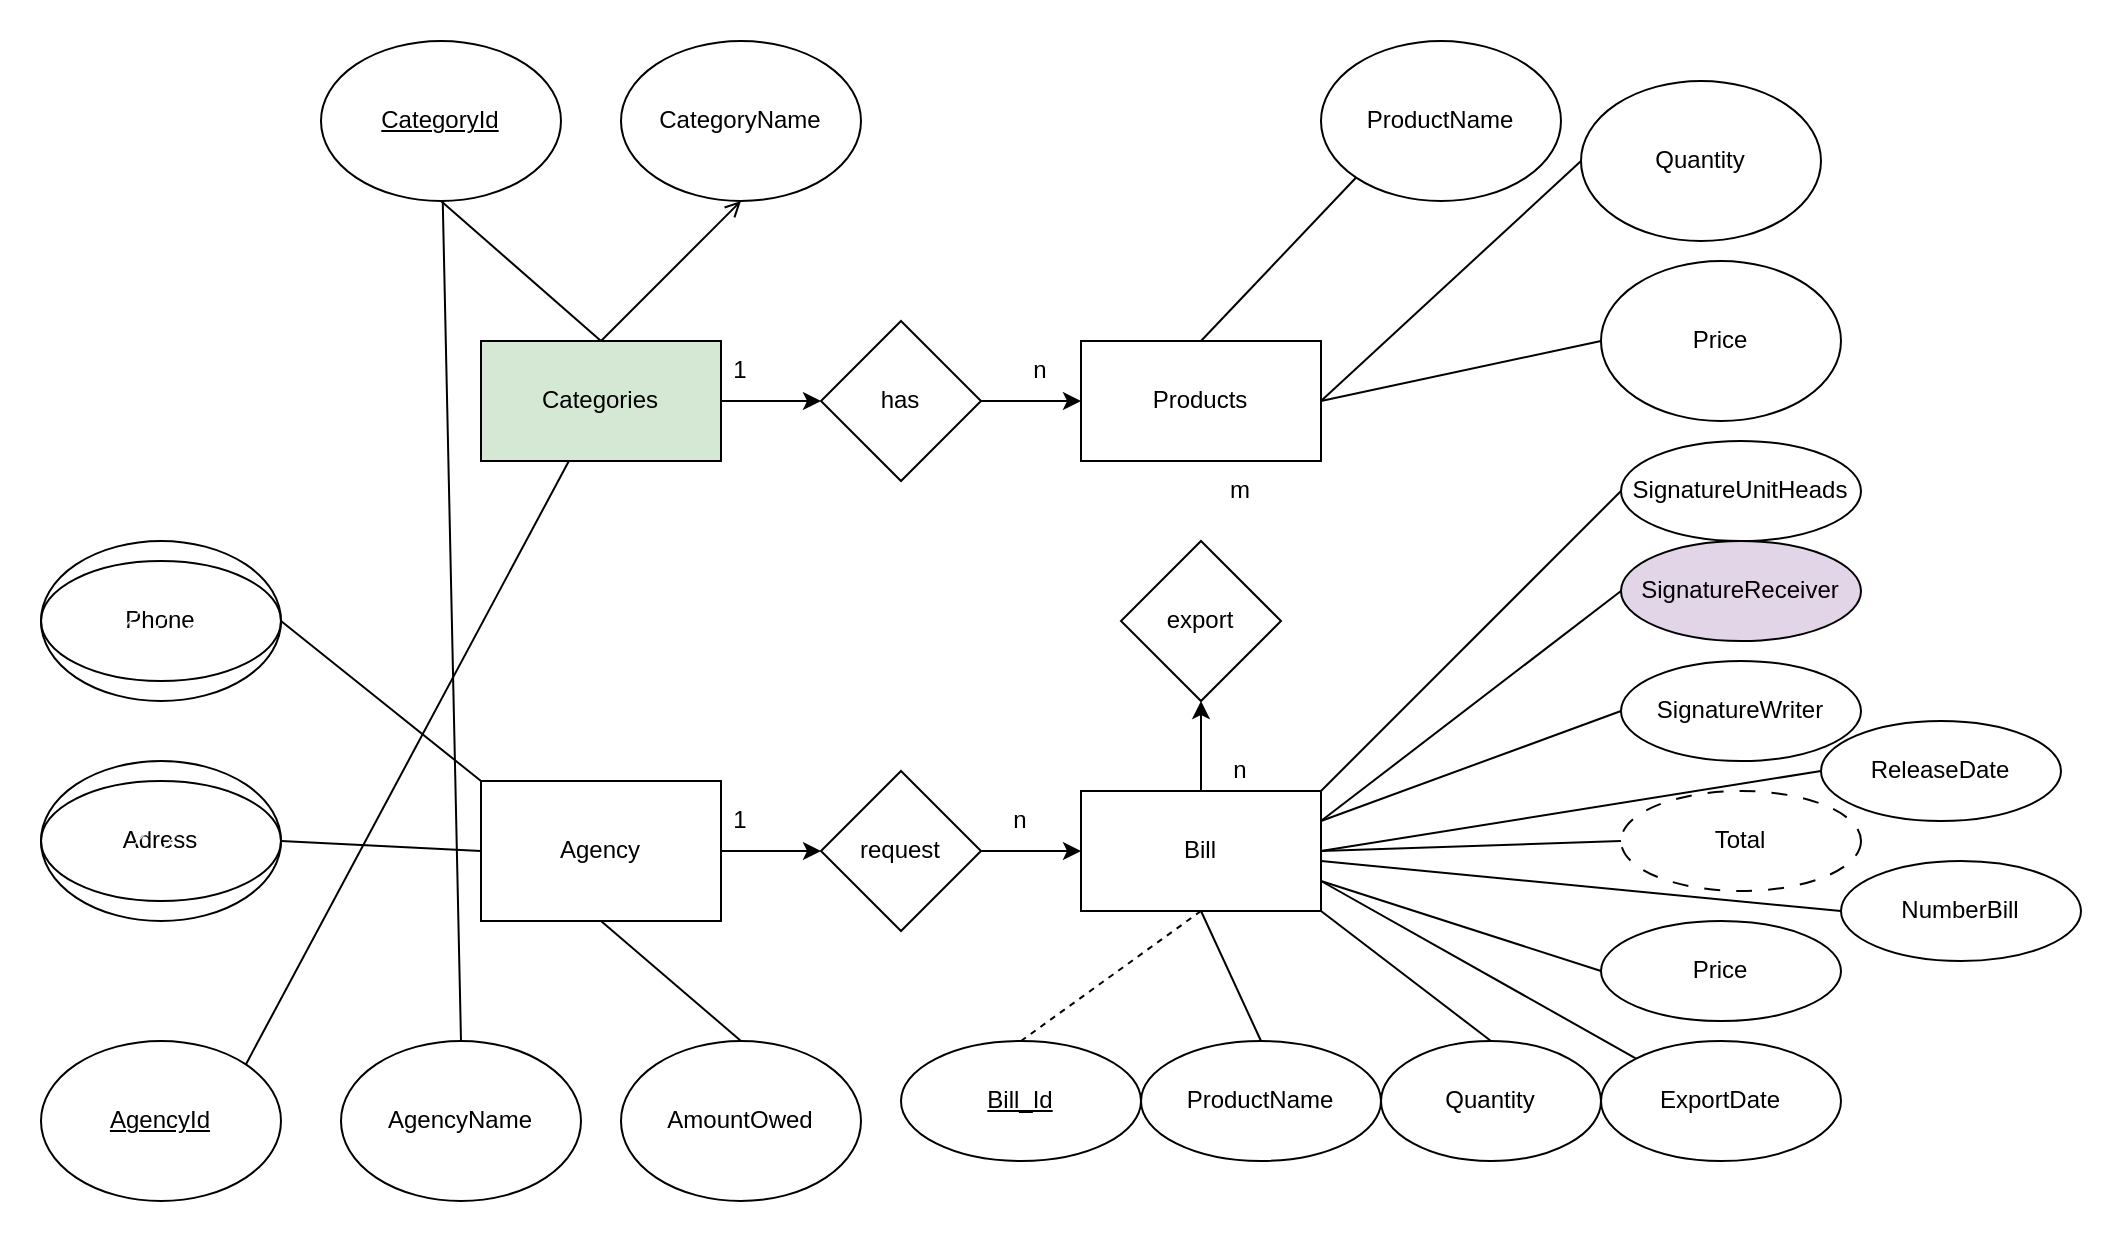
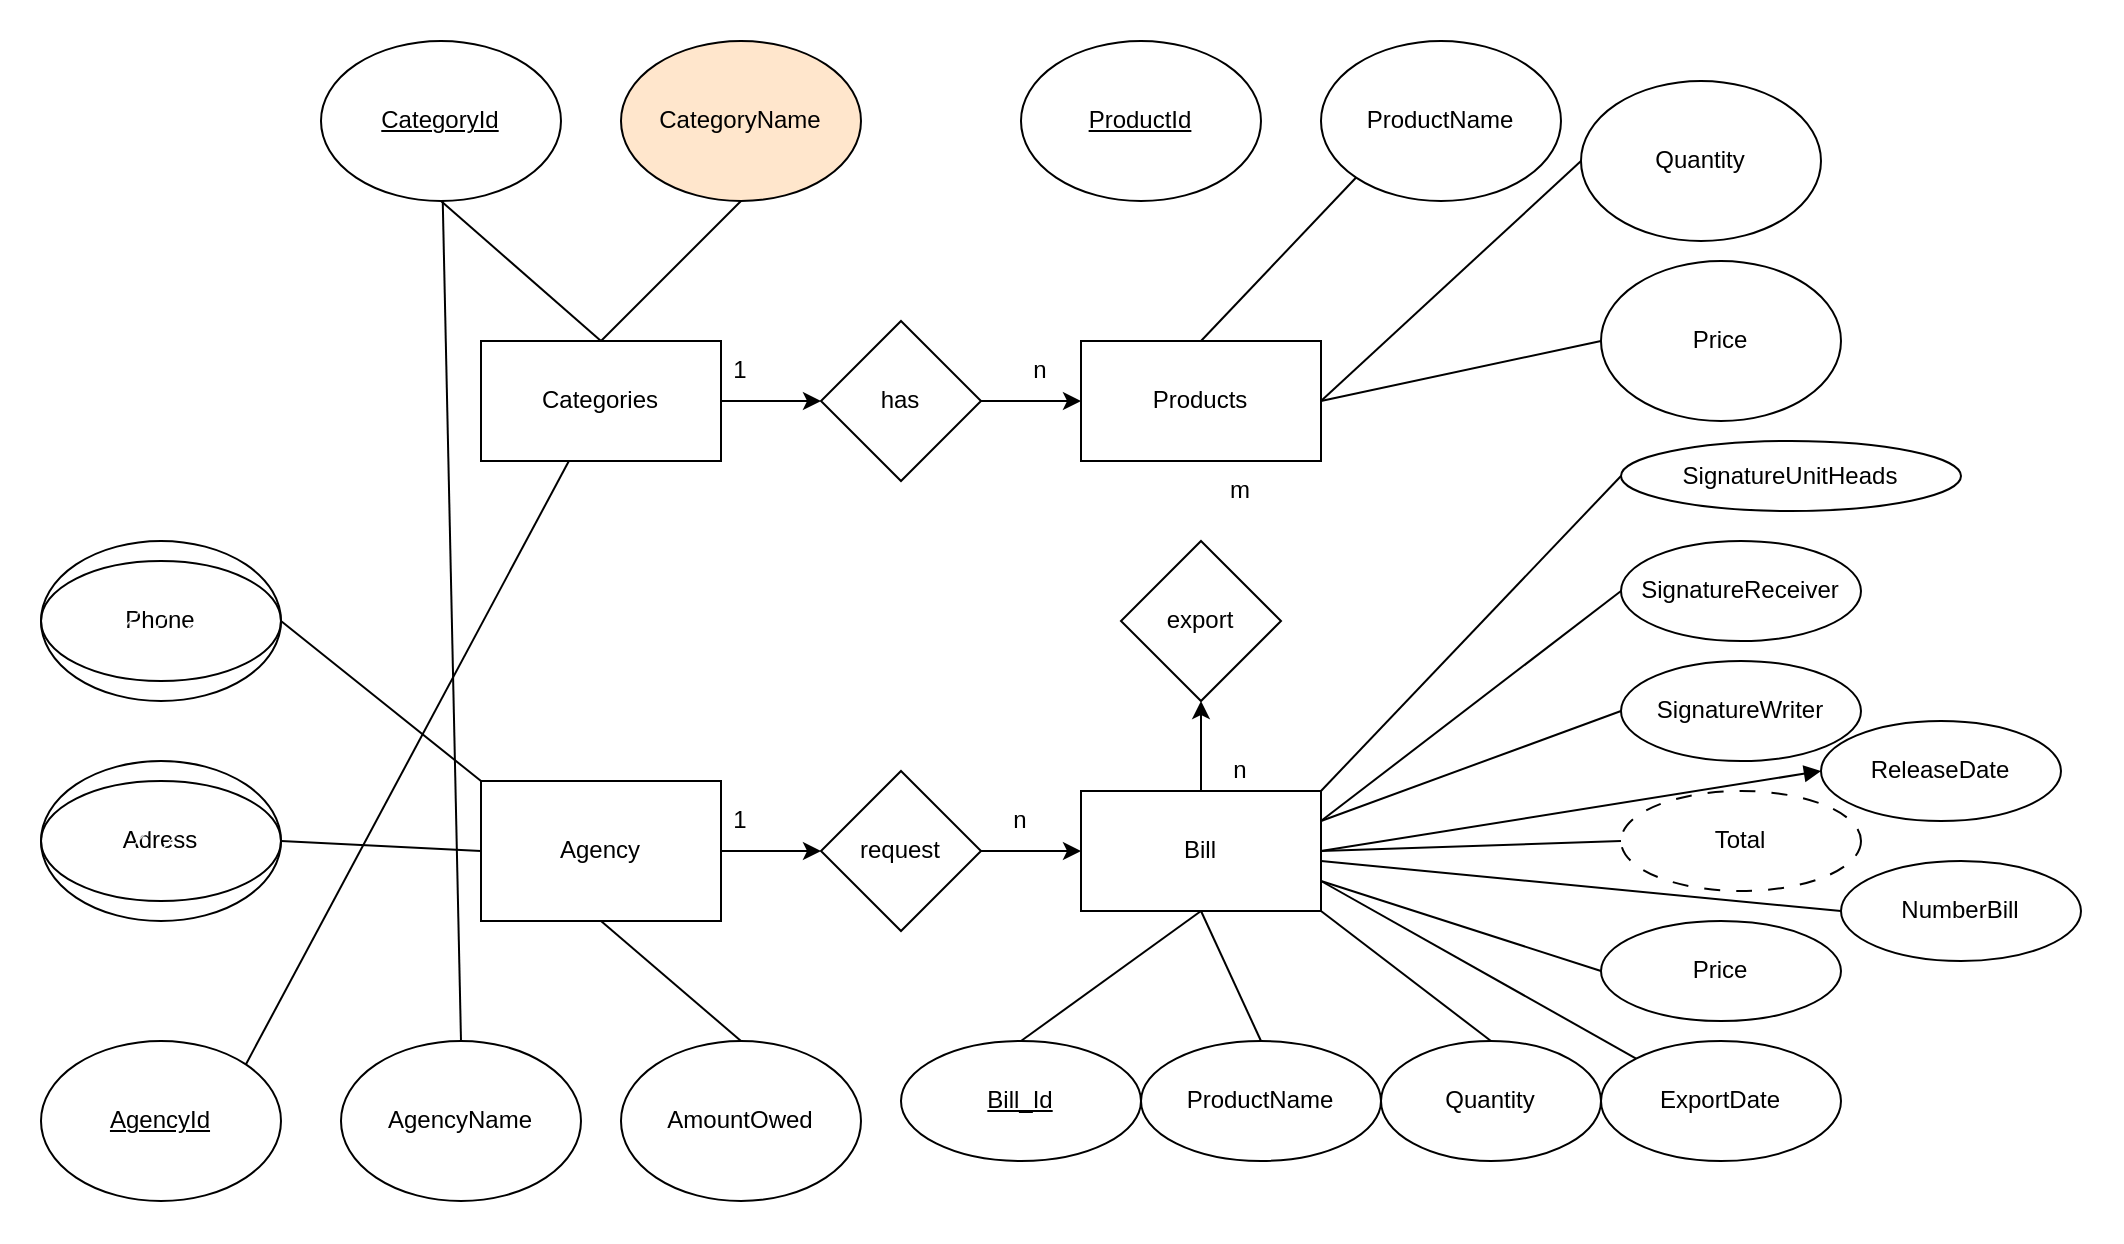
(741, 121) -> (741, 121)
none -> (1141, 121)
(735, 207) -> (737, 205)
(601, 401) -> (601, 401)
(1741, 491) -> (1791, 476)
(1741, 591) -> (1741, 591)
(1810, 773) -> (1803, 774)
(1110, 977) -> (1110, 977)
